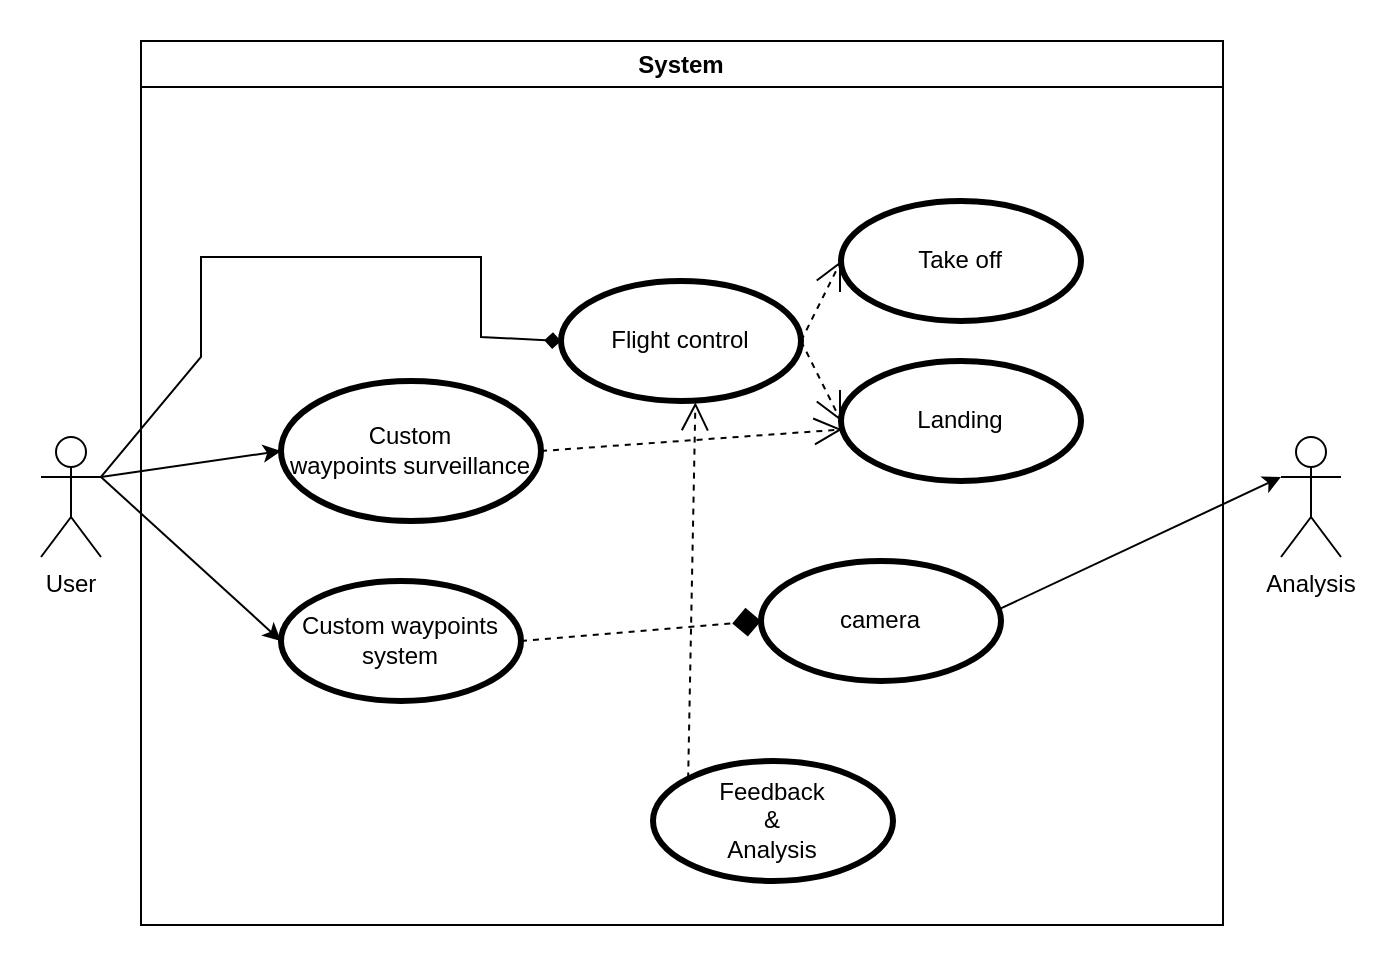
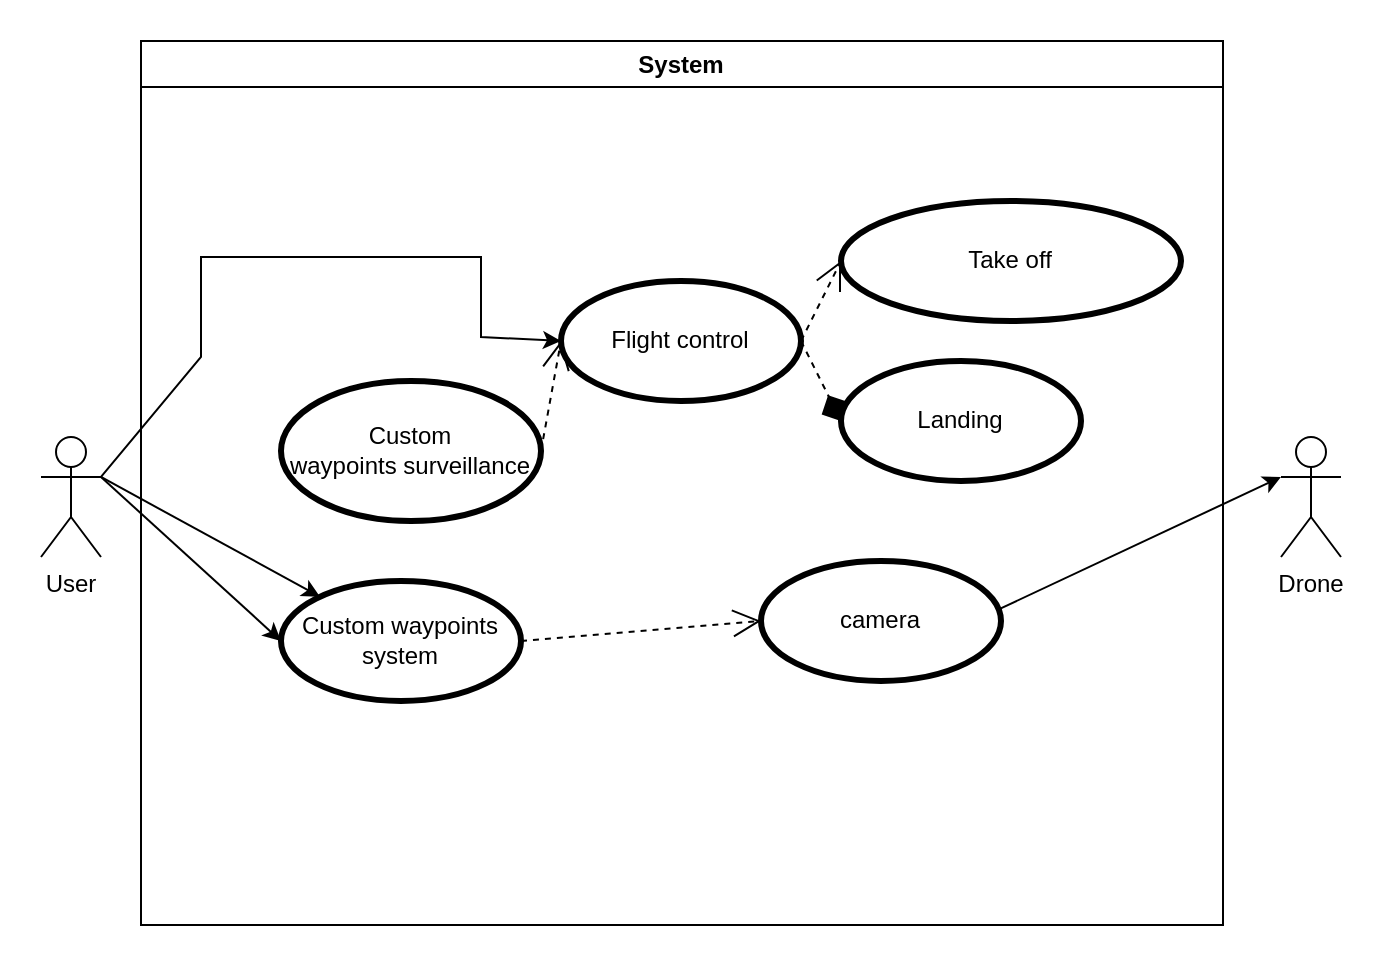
(961, 261) -> (1011, 261)
(544, 340) -> (545, 340)
(833, 405) -> (828, 396)
(690, 440) -> (552, 393)
(187, 465) -> (227, 546)
(1312, 585) -> (1312, 585)
(692, 593) -> none
(732, 623) -> (744, 622)
(773, 821) -> none
